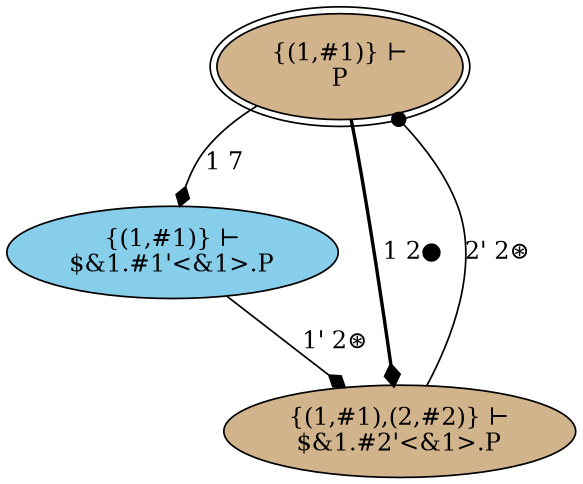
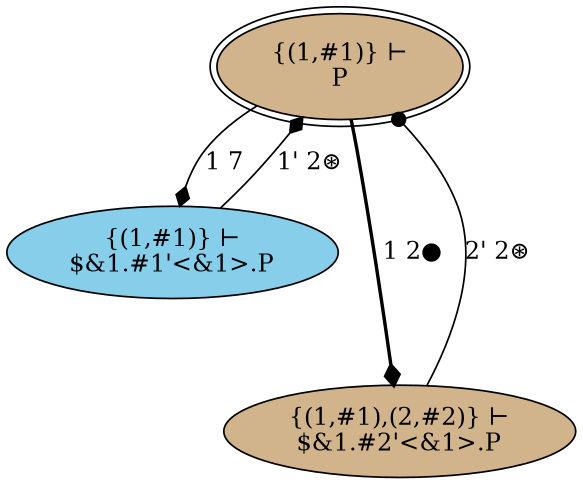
(278, 336) -> (256, 172)
